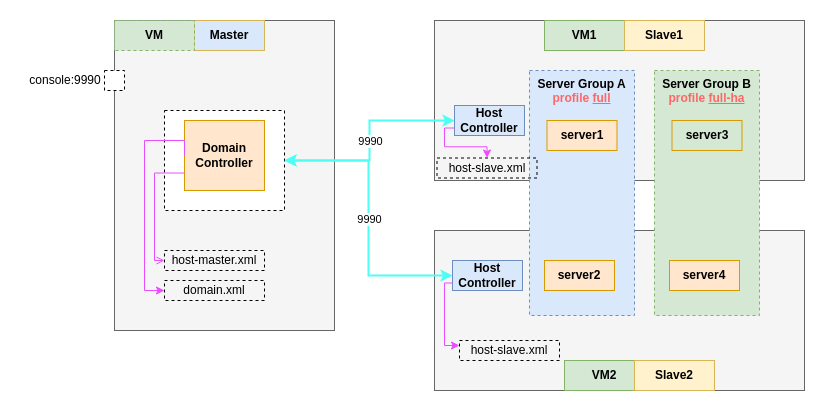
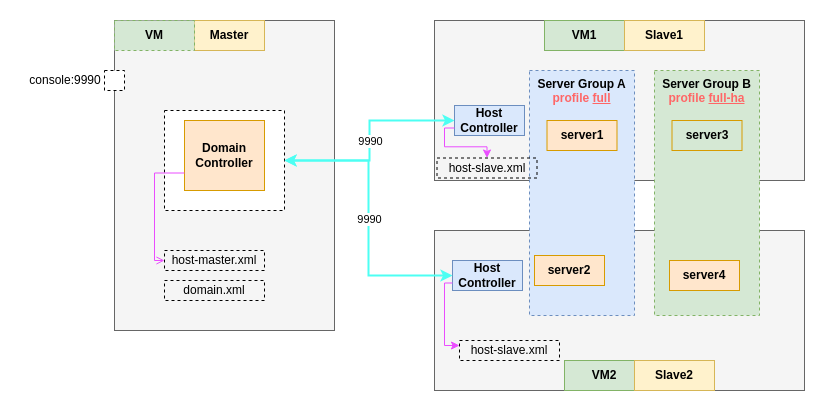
(230, 36) -> (230, 36)
(145, 195) -> none
(580, 276) -> (570, 271)
